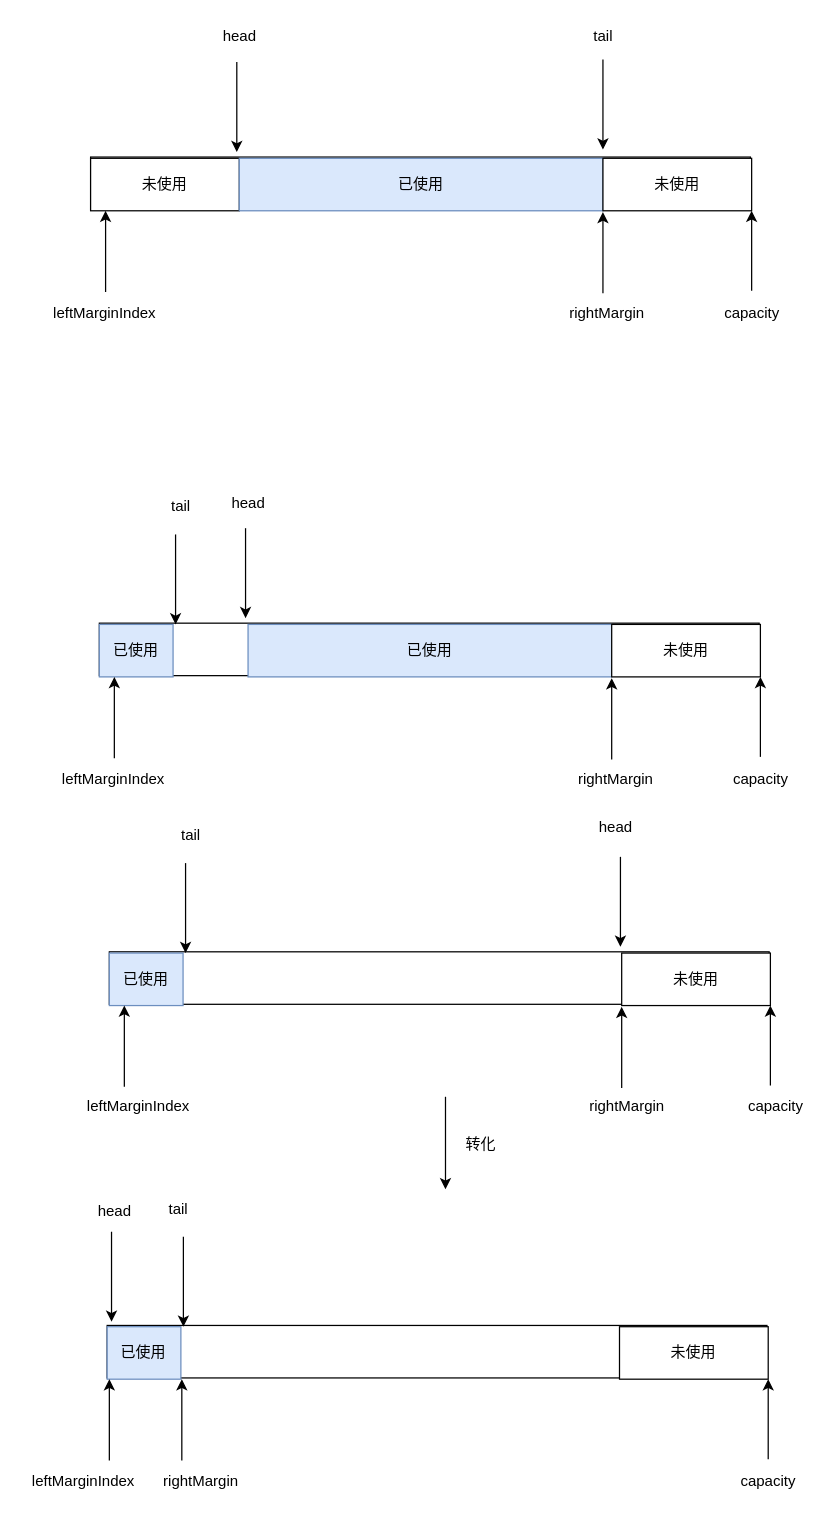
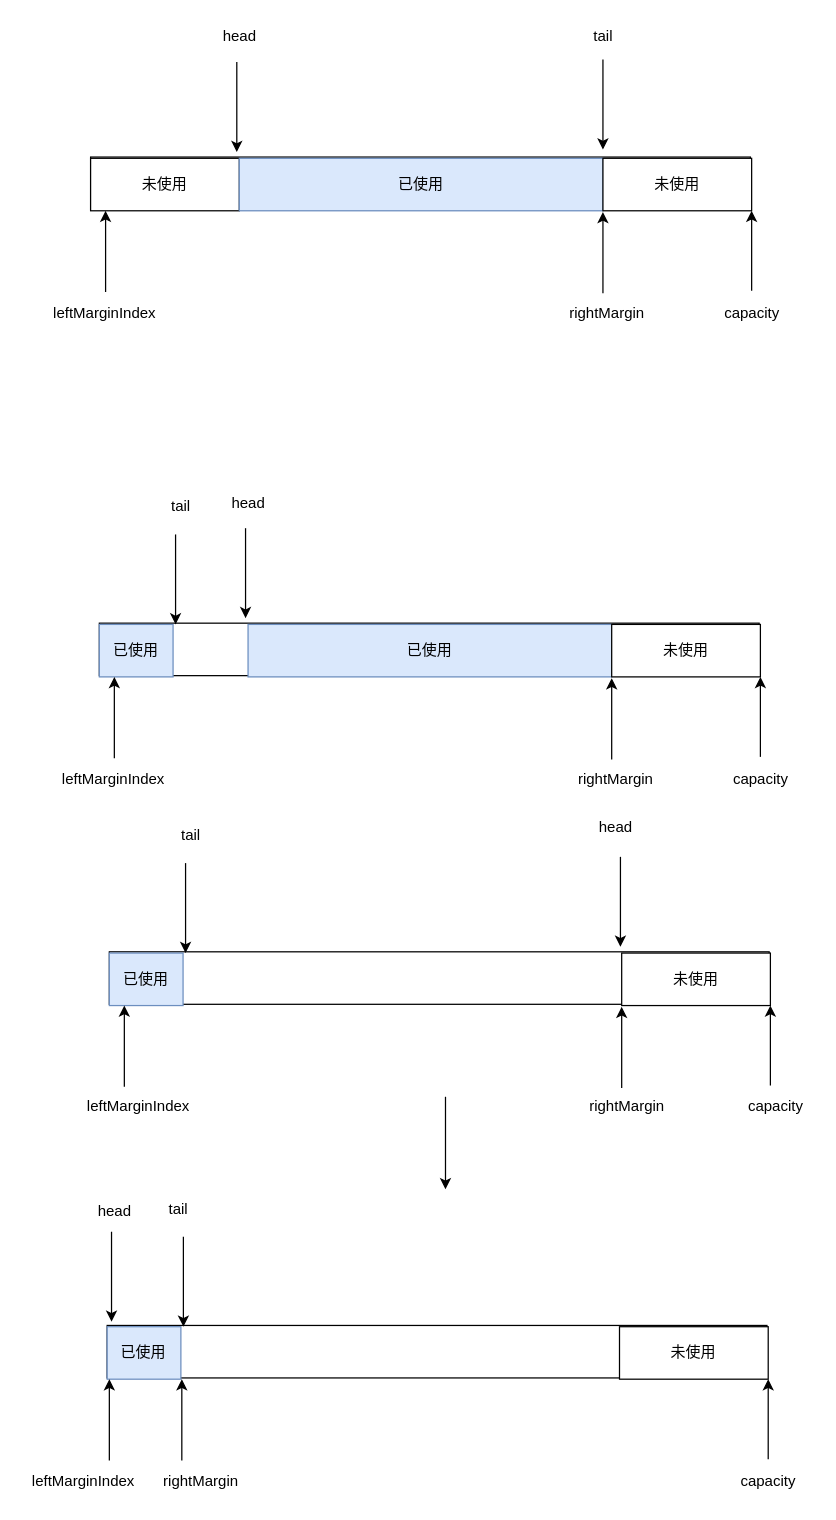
(481, 1144) -> none
